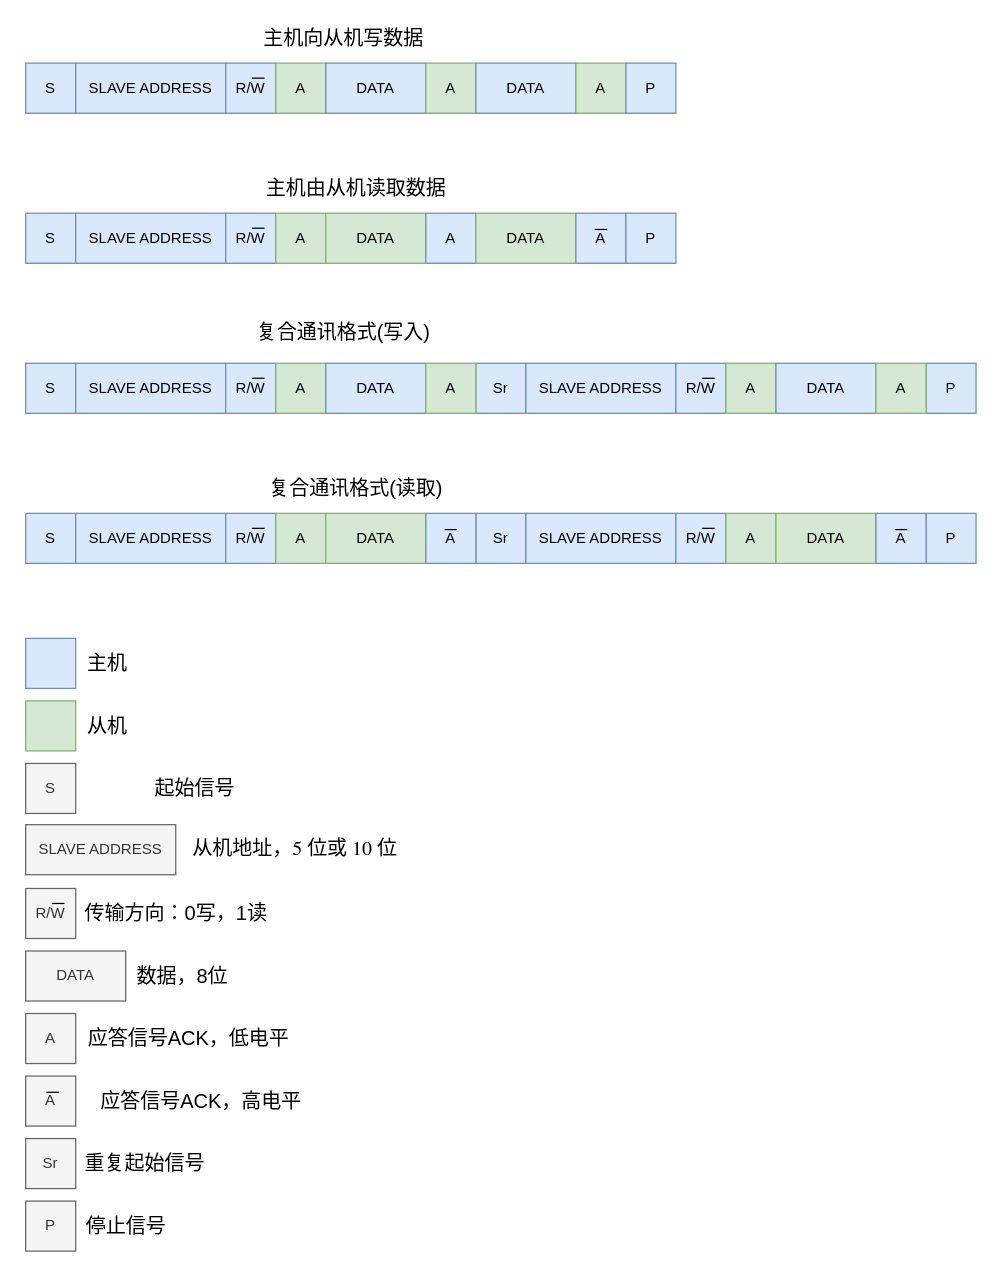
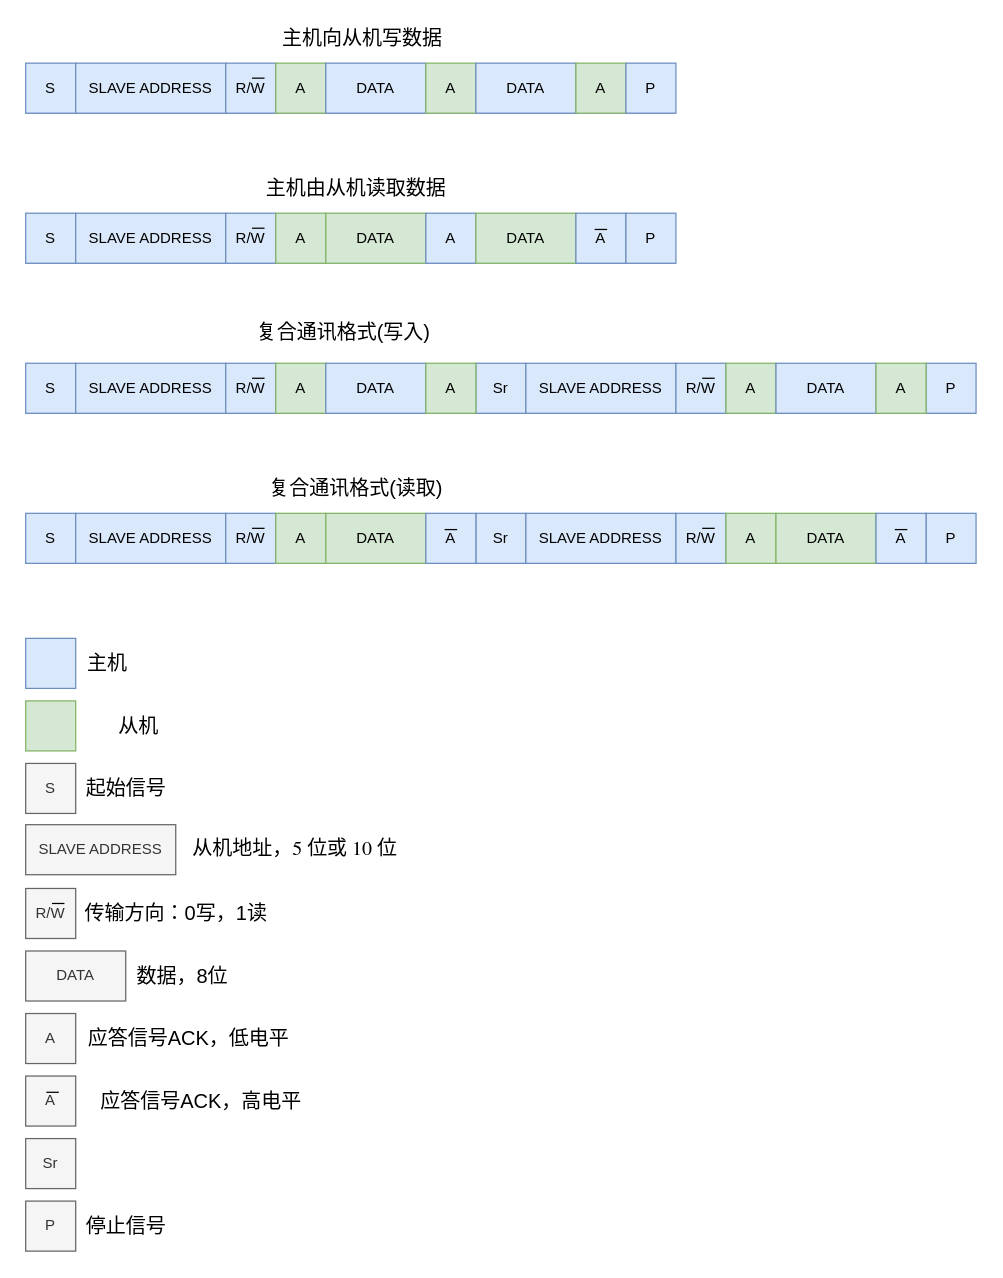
(343, 38) -> (362, 38)
(107, 726) -> (138, 726)
(194, 788) -> (126, 788)
(144, 1163) -> none
